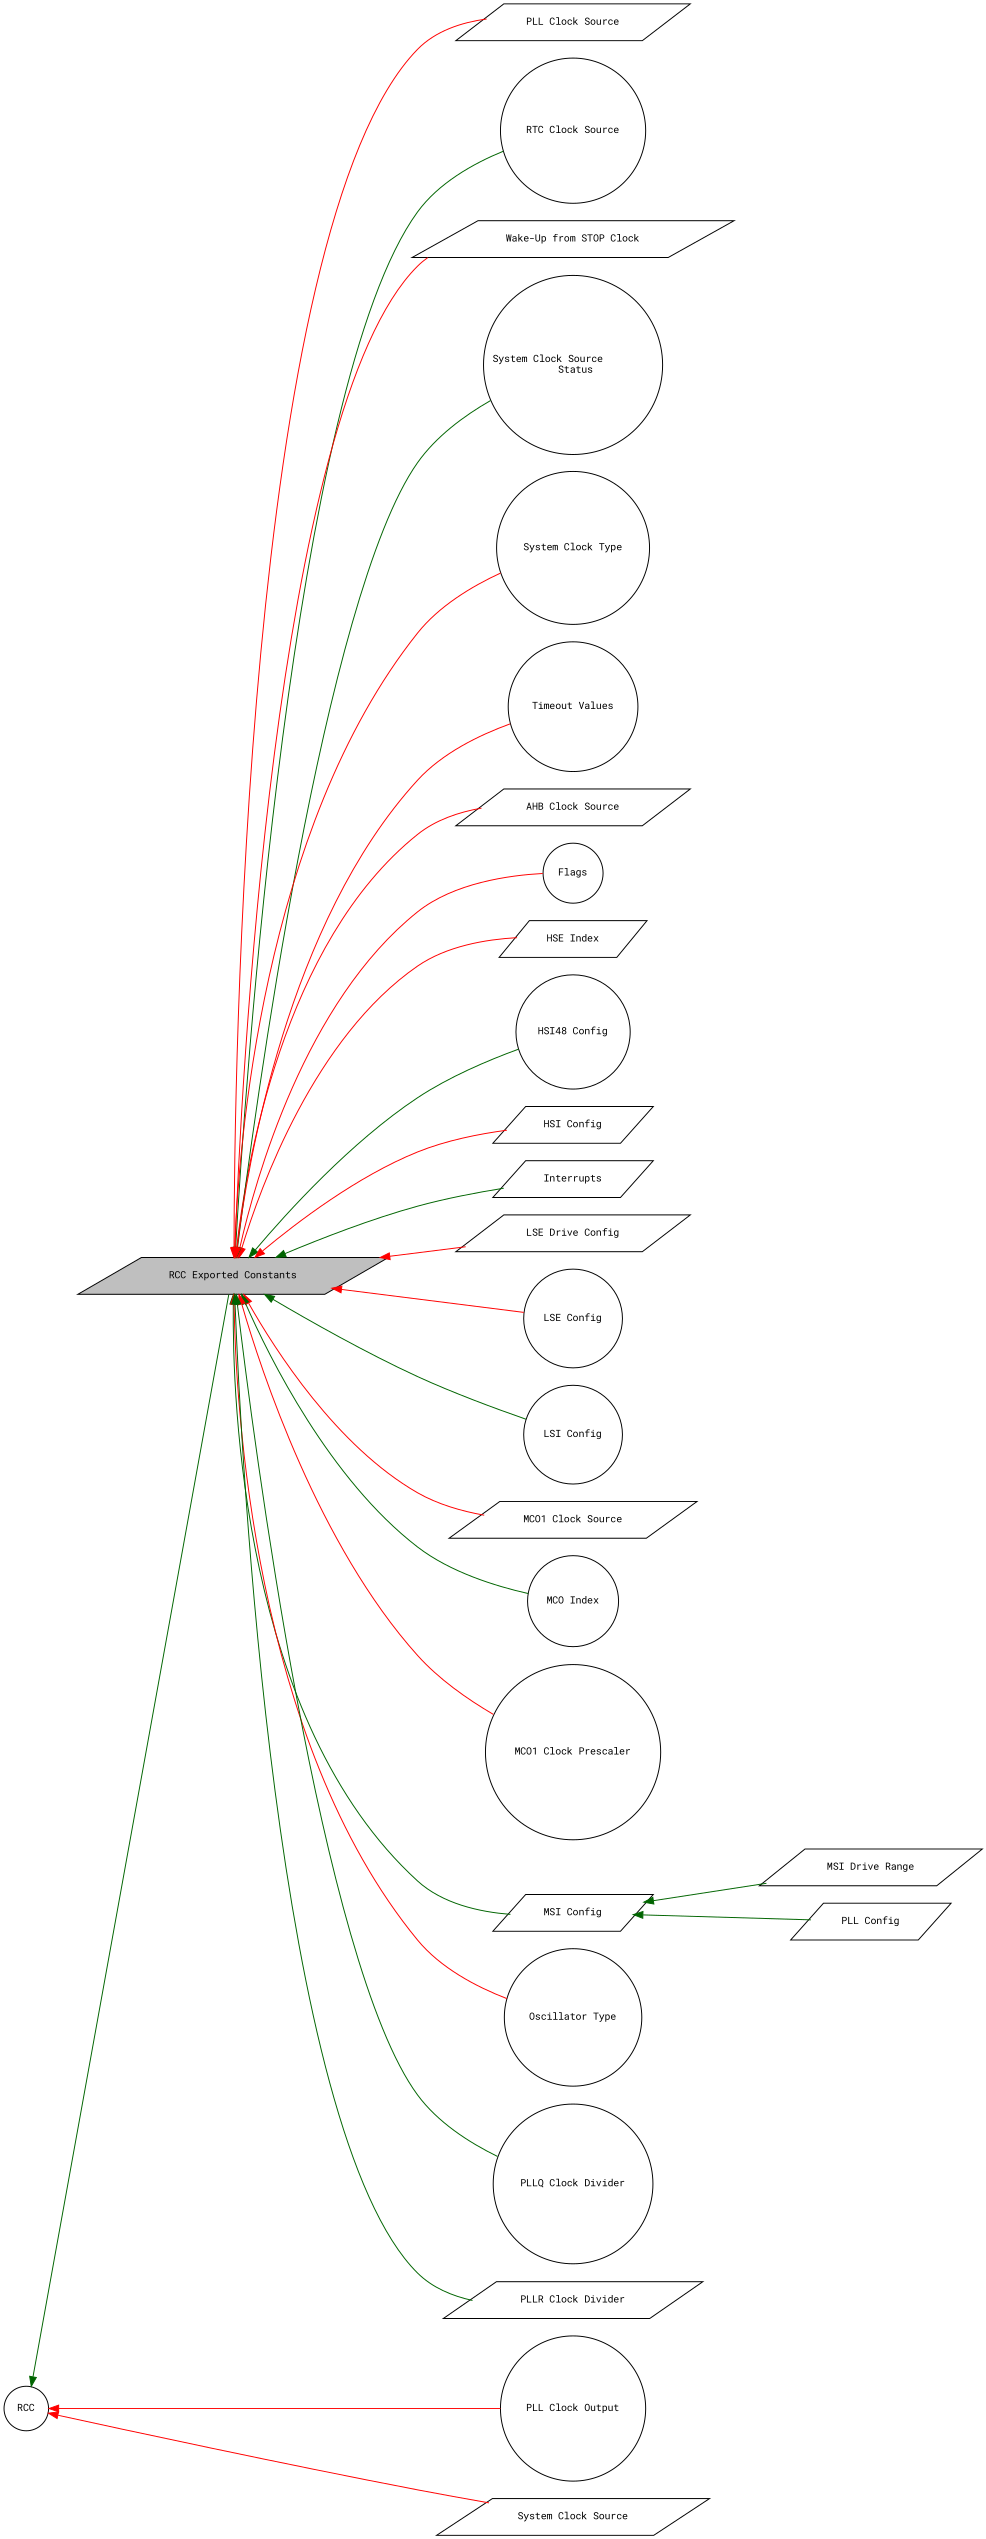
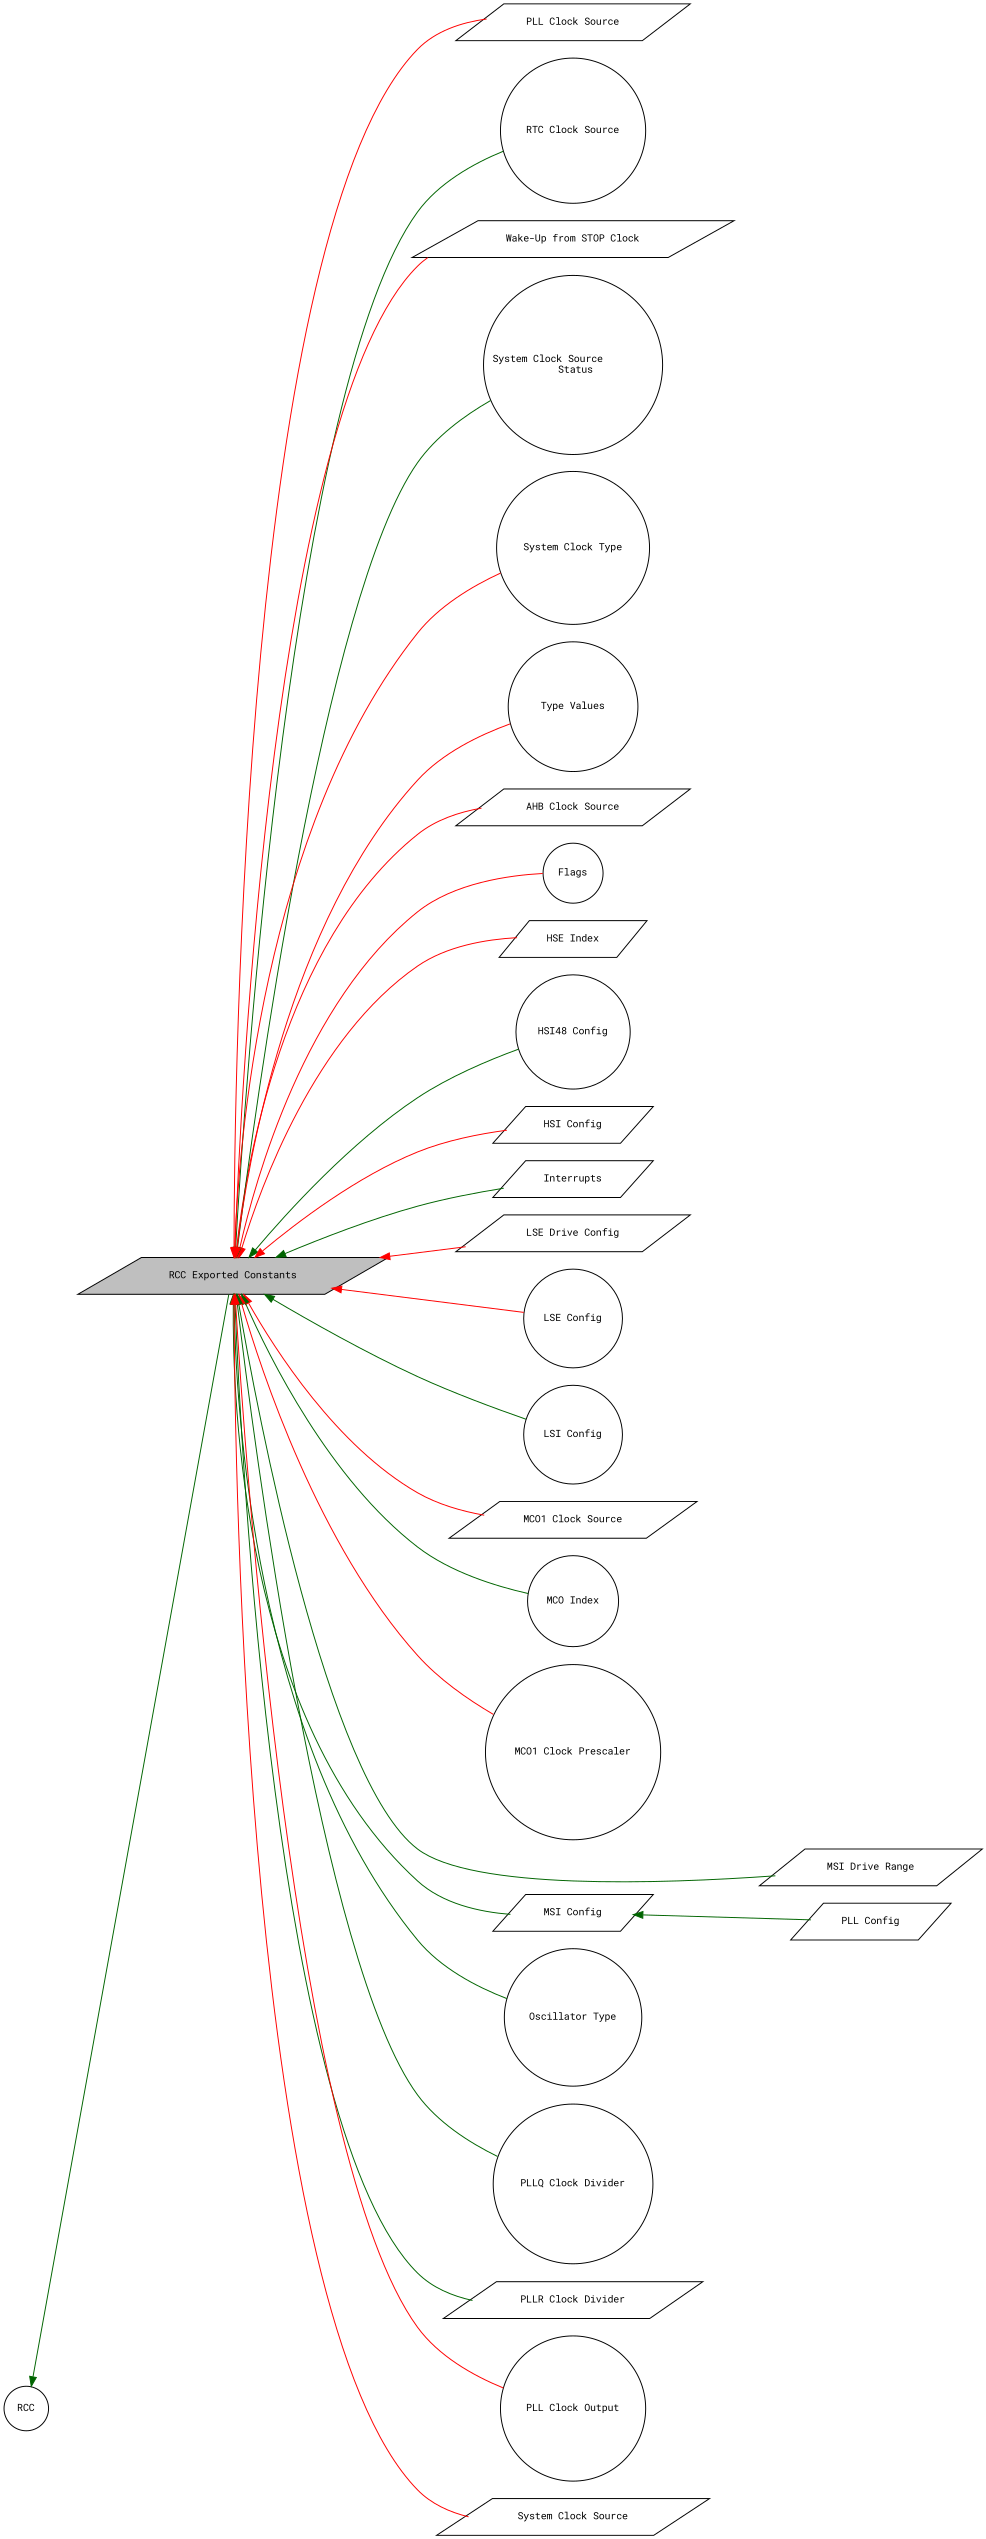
(573, 707) -> (573, 707)
(317, 1763) -> (317, 1763)
(710, 1892) -> (359, 1759)
(280, 2409) -> (281, 1792)
(273, 2461) -> (267, 1939)
